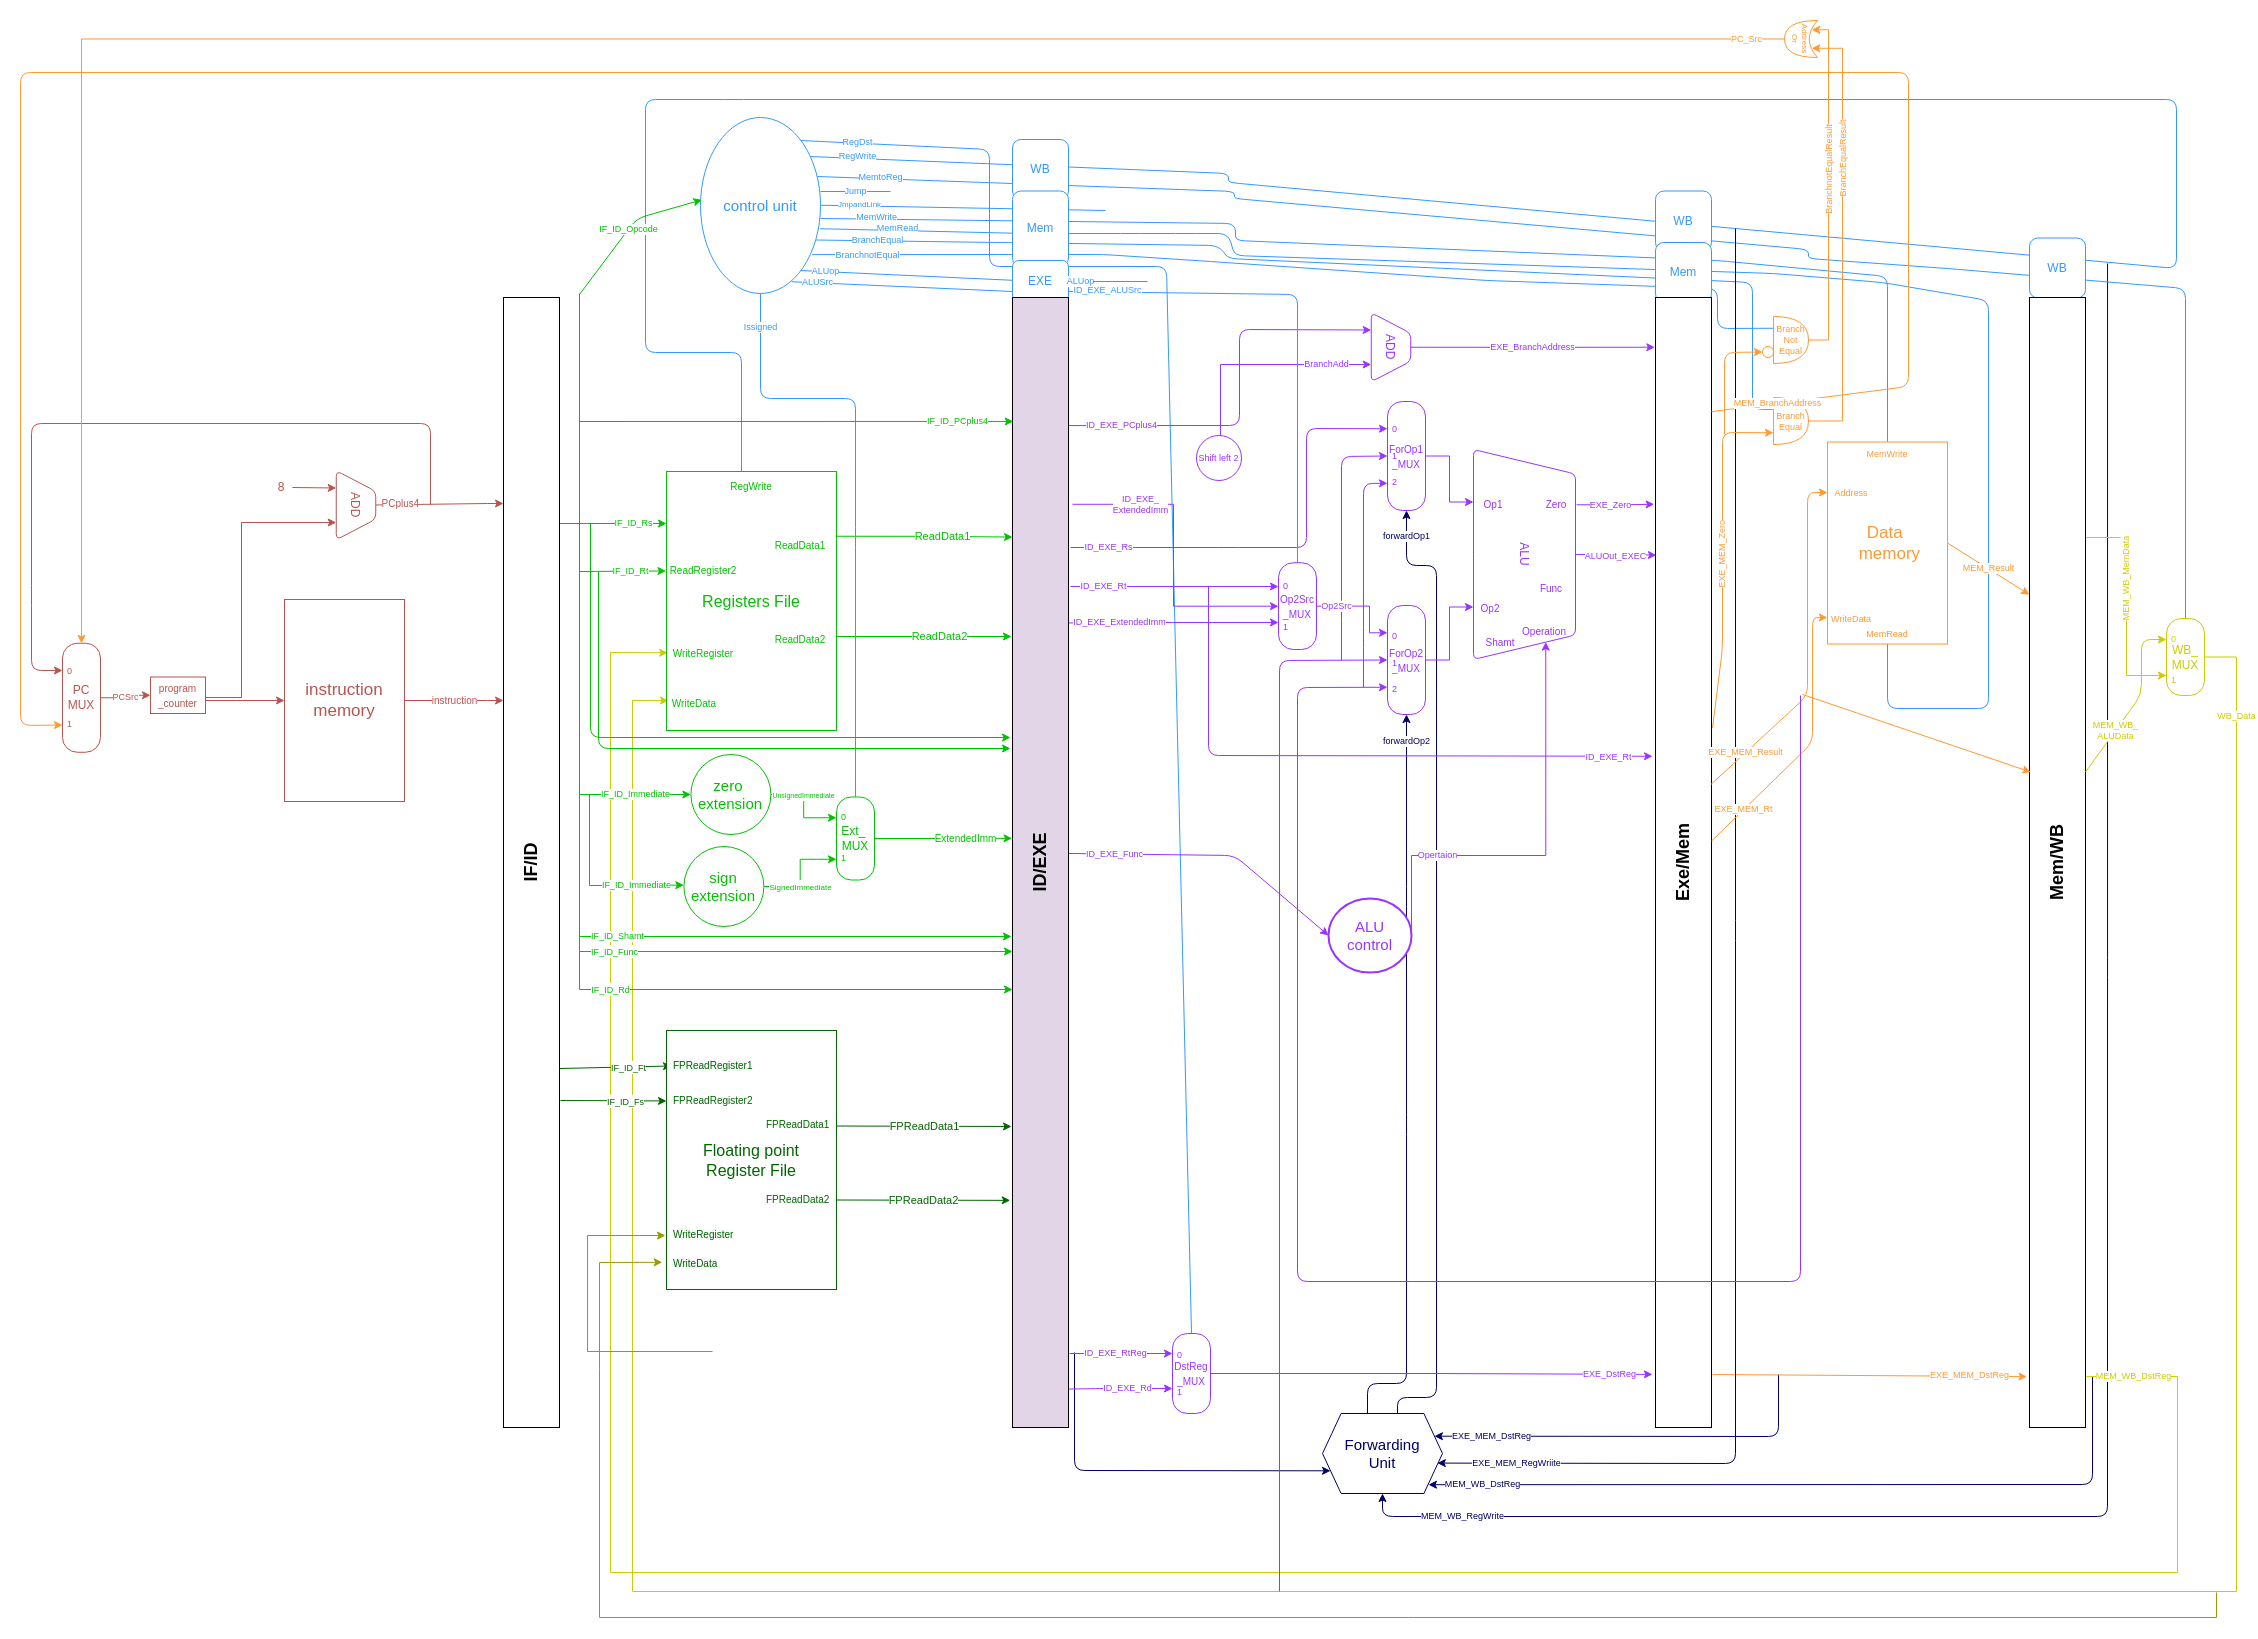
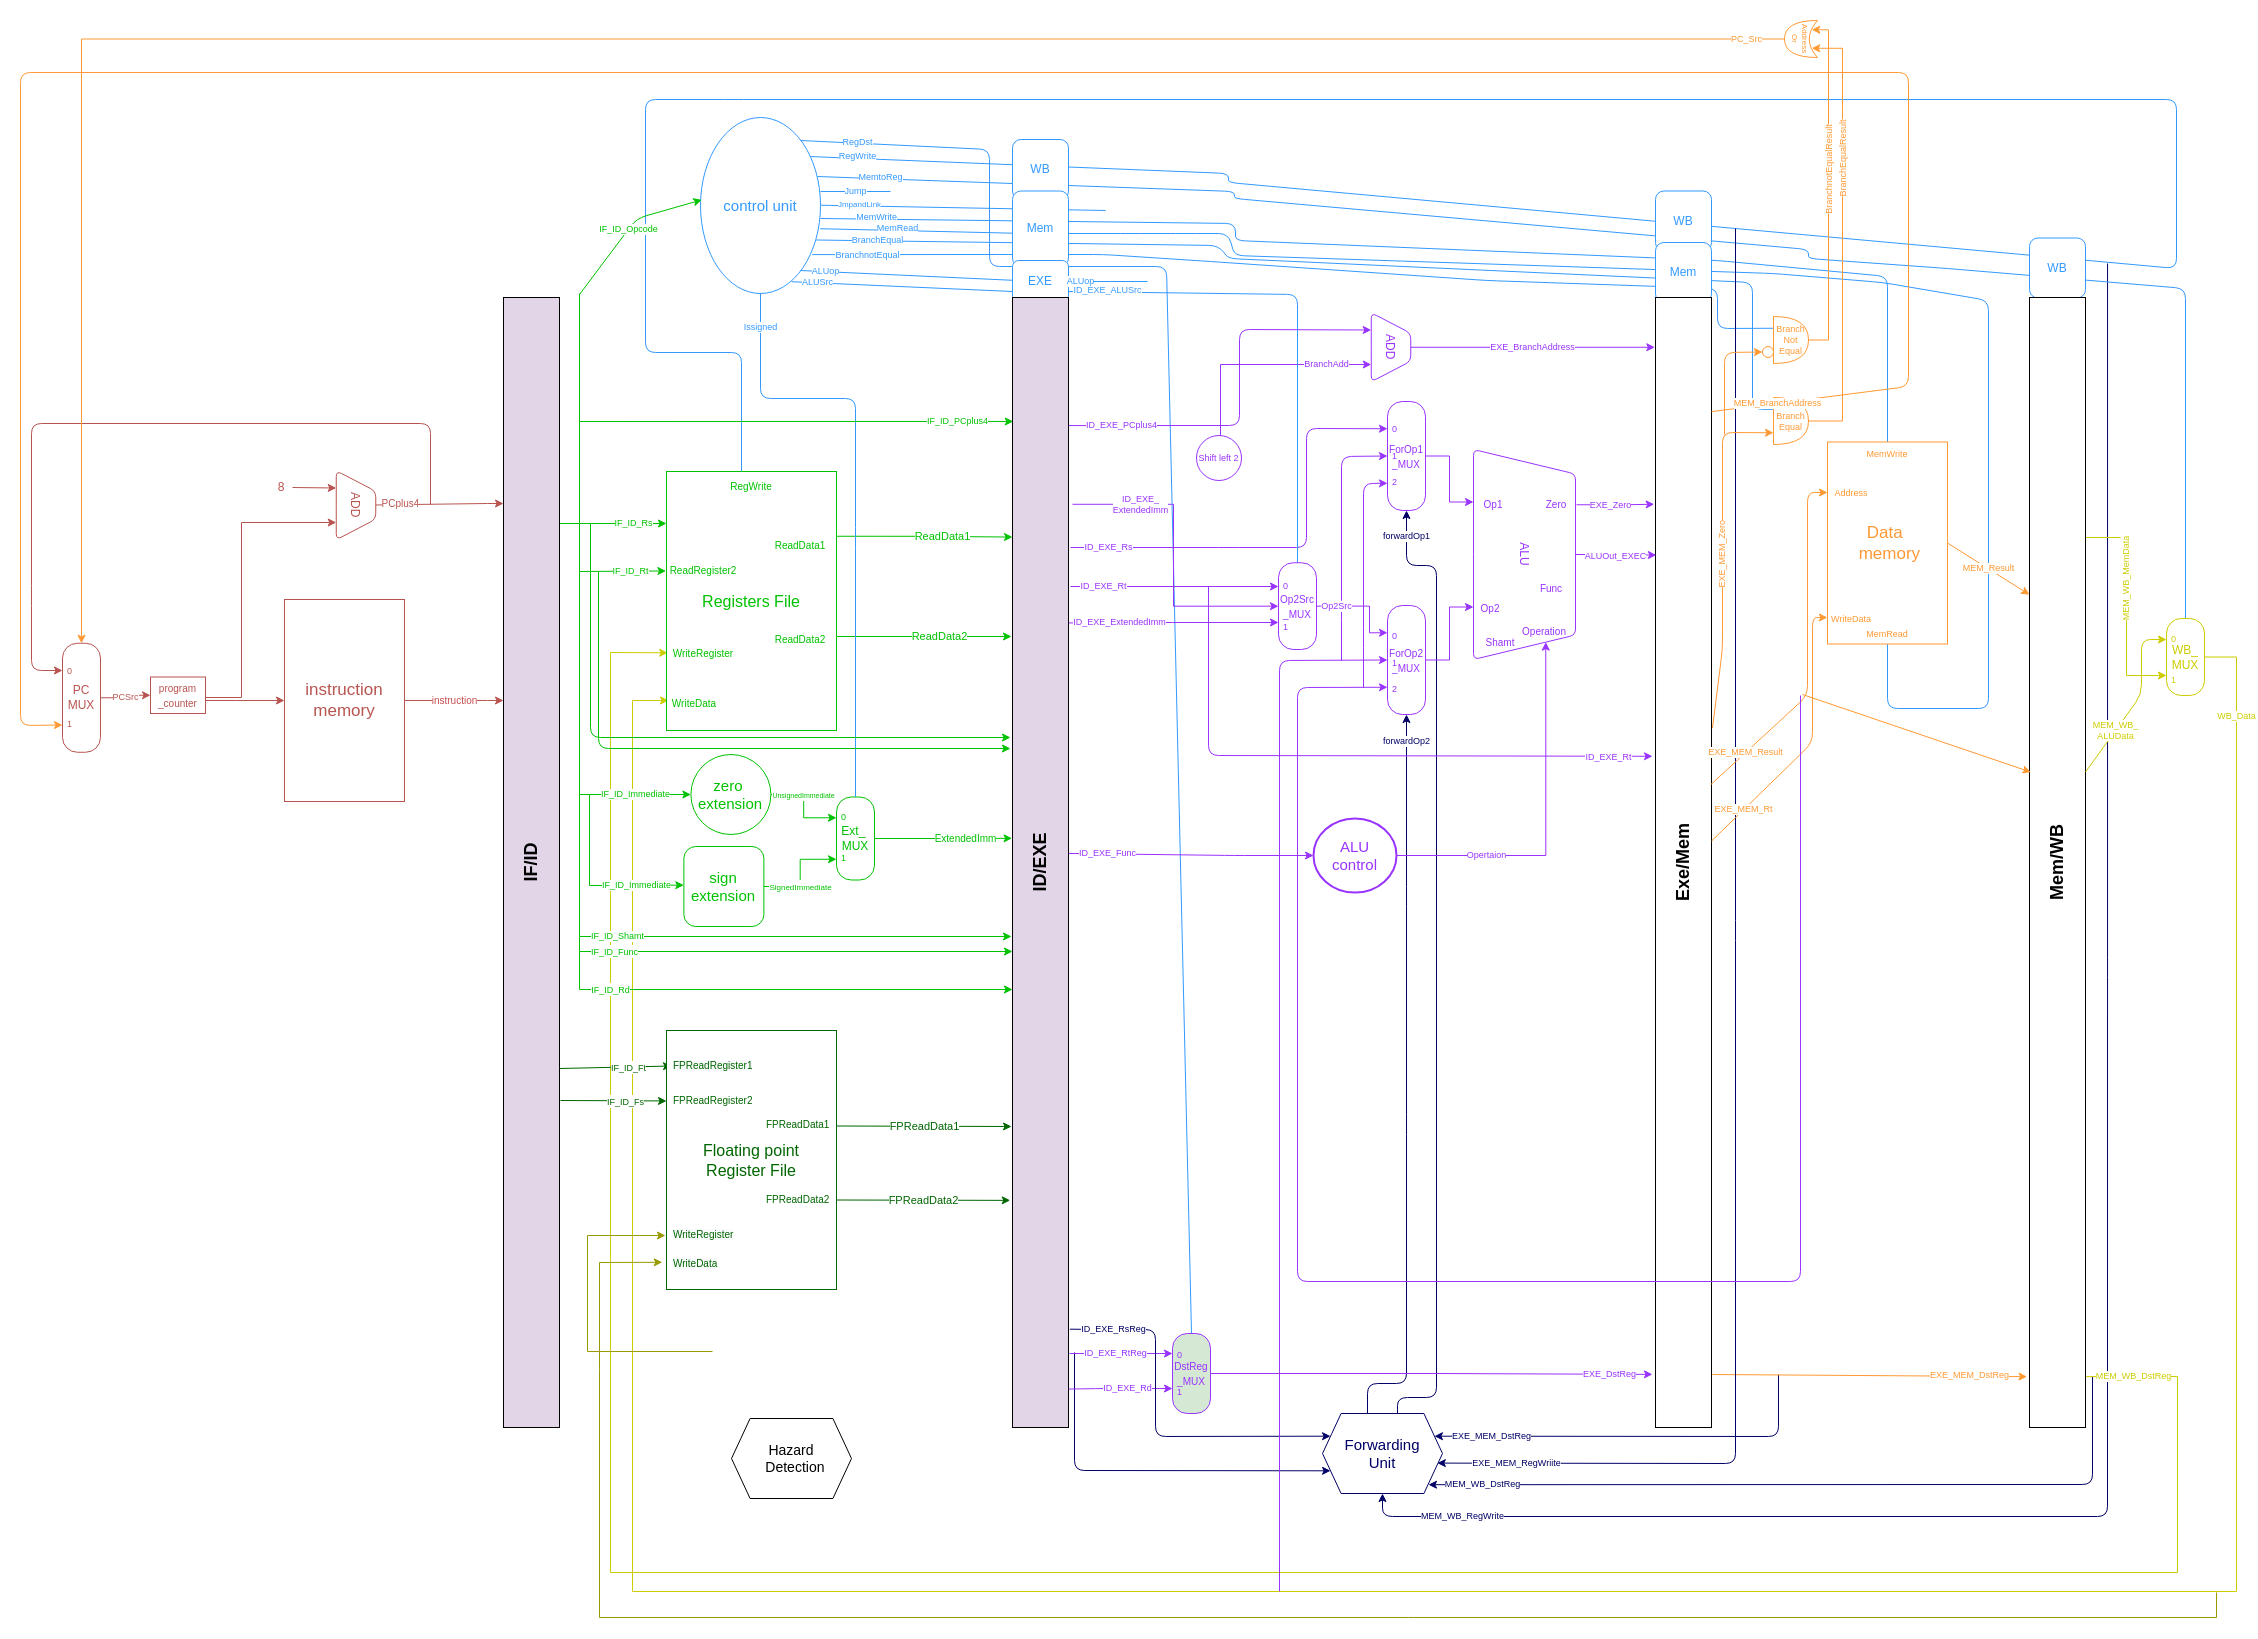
(532, 863) -> (532, 863)
(724, 887) -> (724, 887)
(1370, 936) -> (1355, 856)
(1192, 1374) -> (1192, 1374)
none -> (1158, 1434)
none -> (792, 1459)
